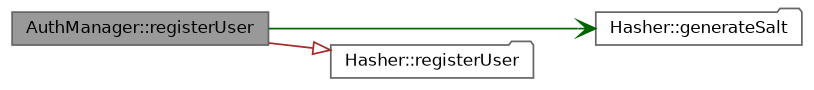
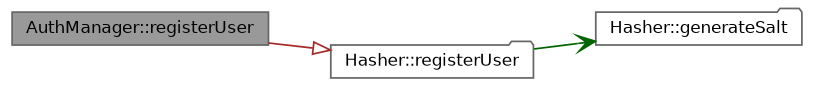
(423, 29) -> (556, 46)
